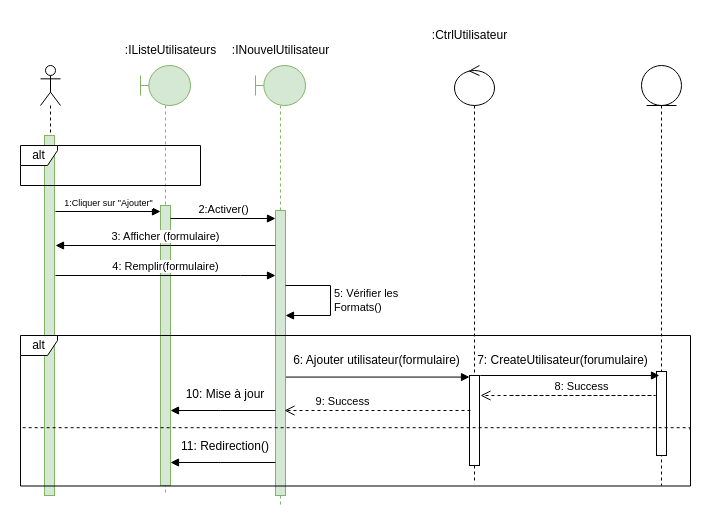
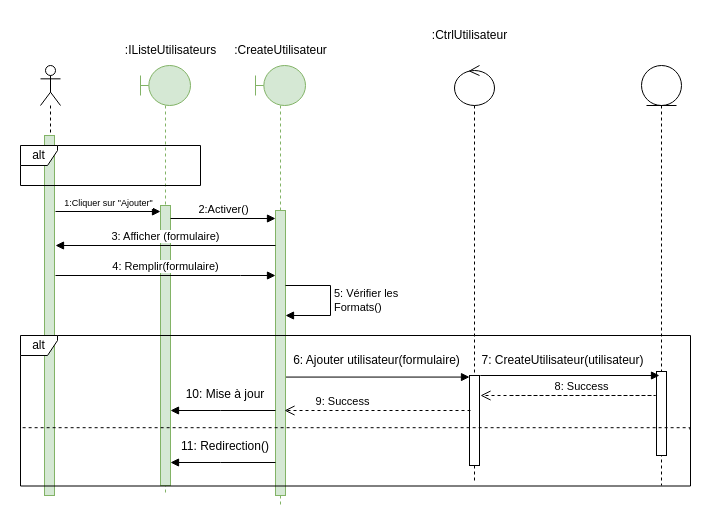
(281, 51) -> (281, 51)
(563, 361) -> (563, 361)
